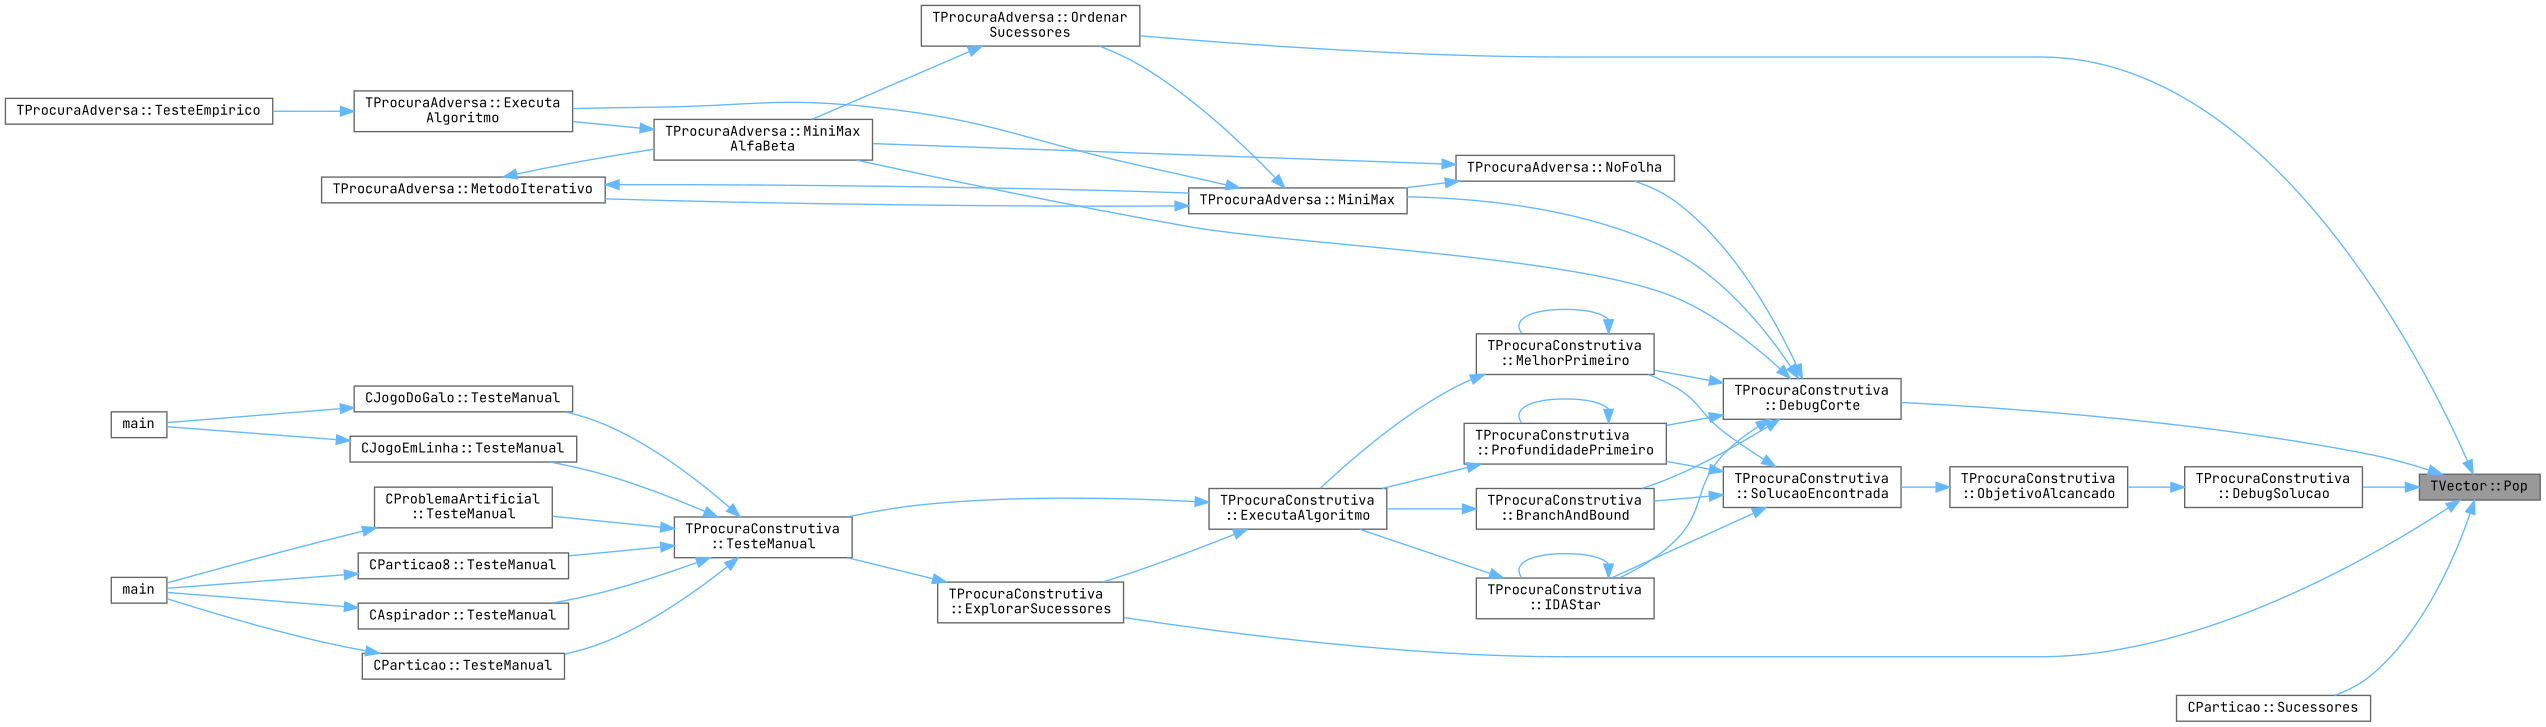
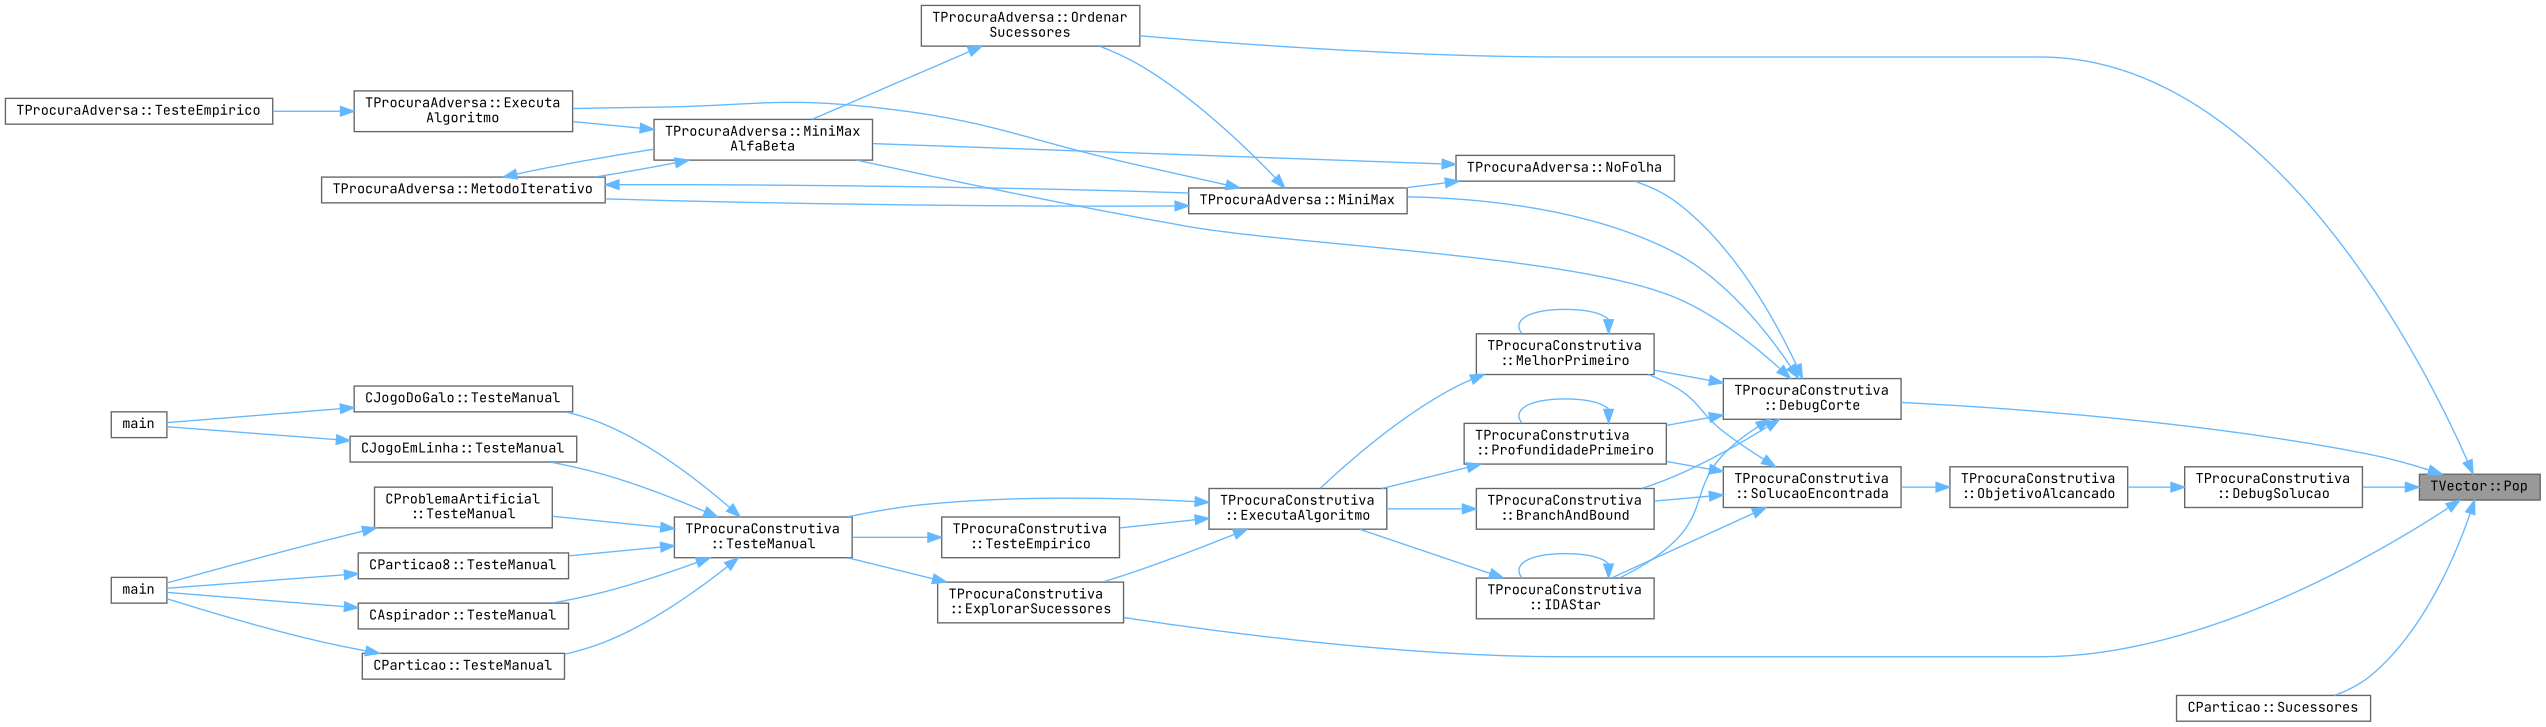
none -> (635, 170)
none -> (1031, 537)
